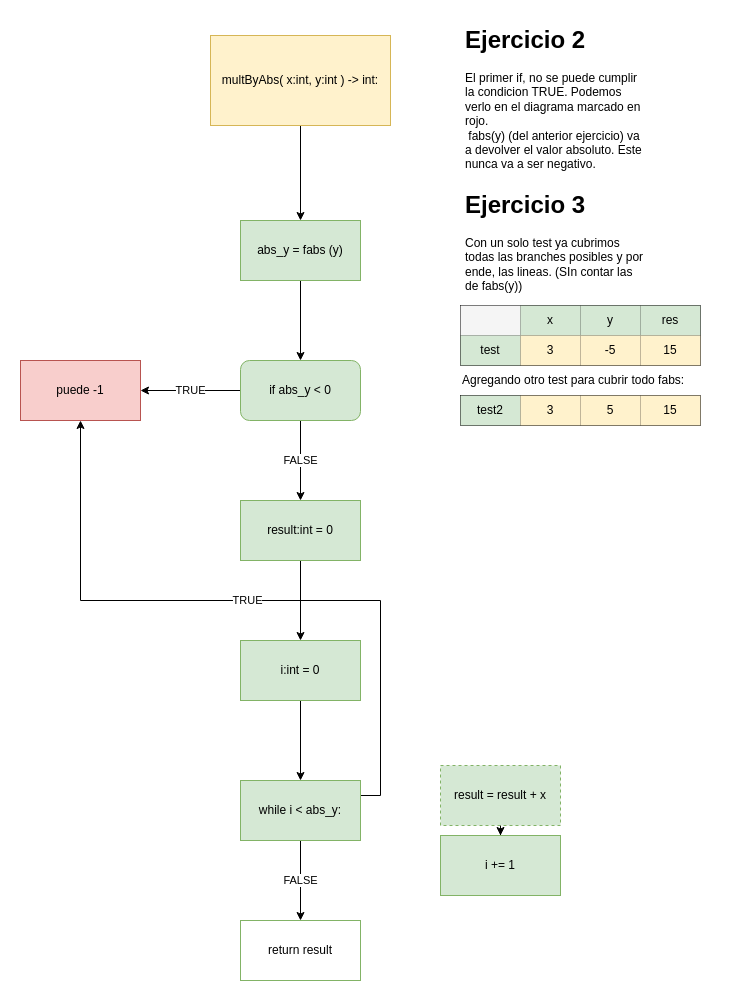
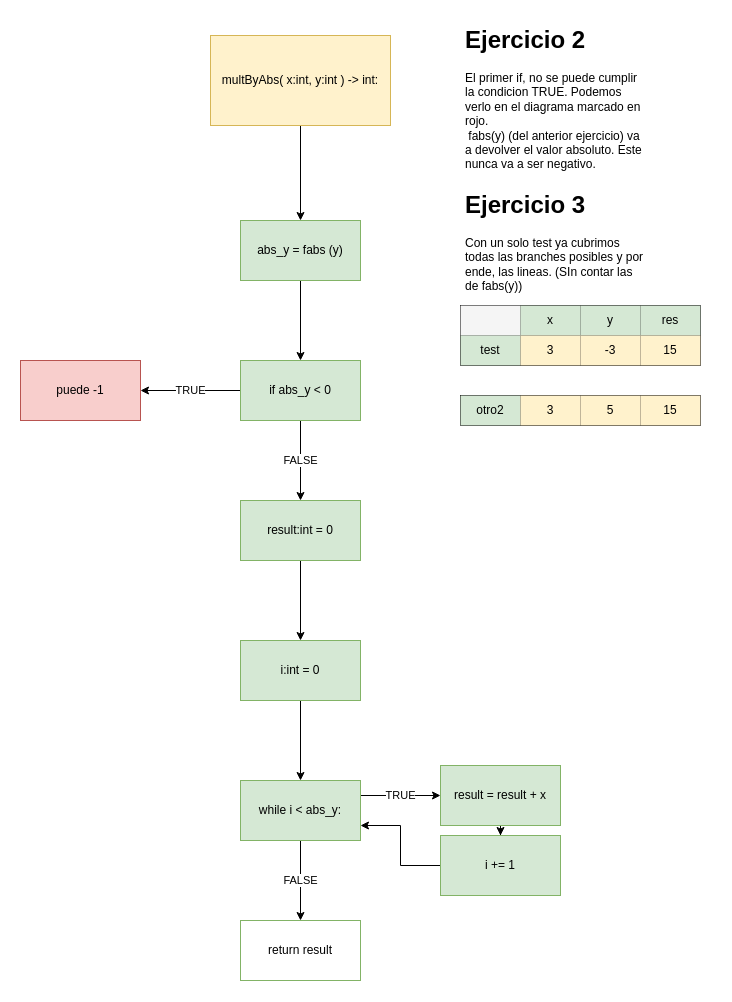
(611, 351) -> (611, 351)
(586, 381) -> none
(301, 391) -> (301, 391)
(491, 411) -> (491, 411)
(244, 601) -> (406, 796)
(501, 796) -> (501, 796)
none -> (401, 850)
